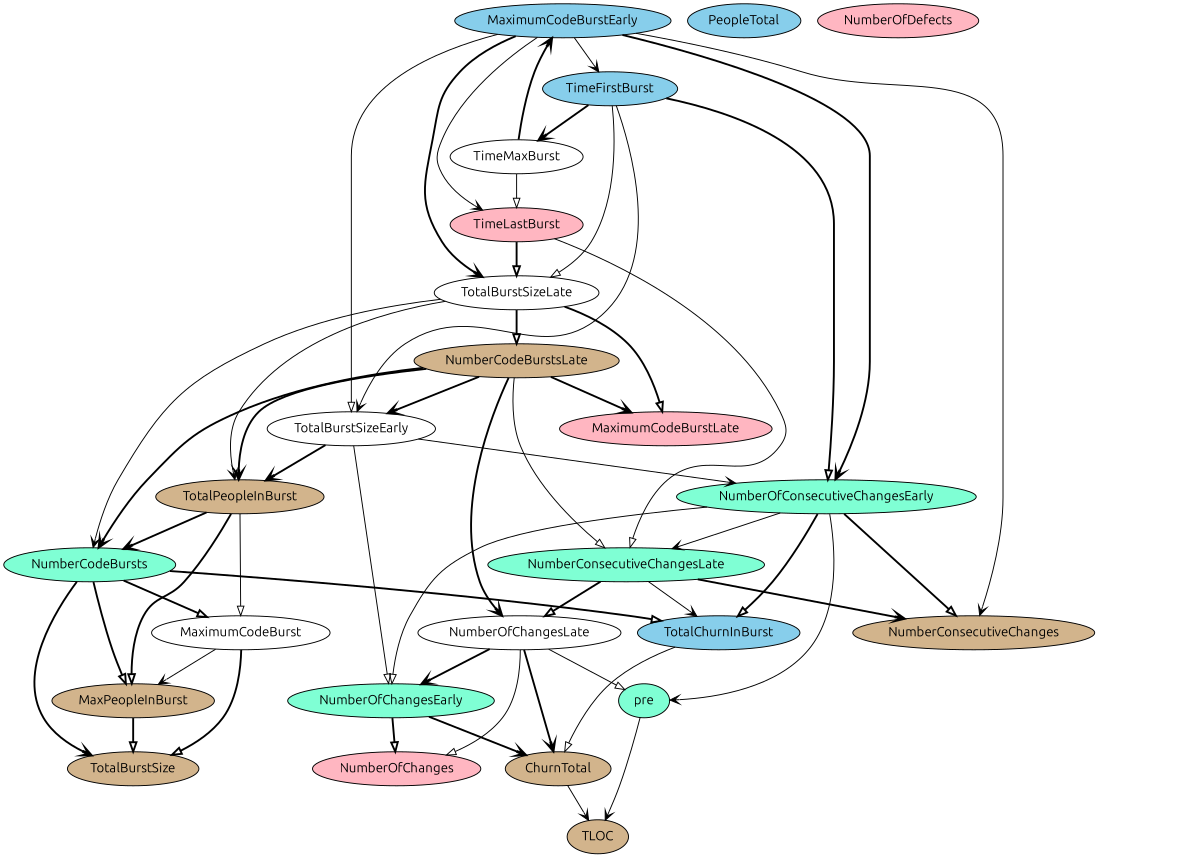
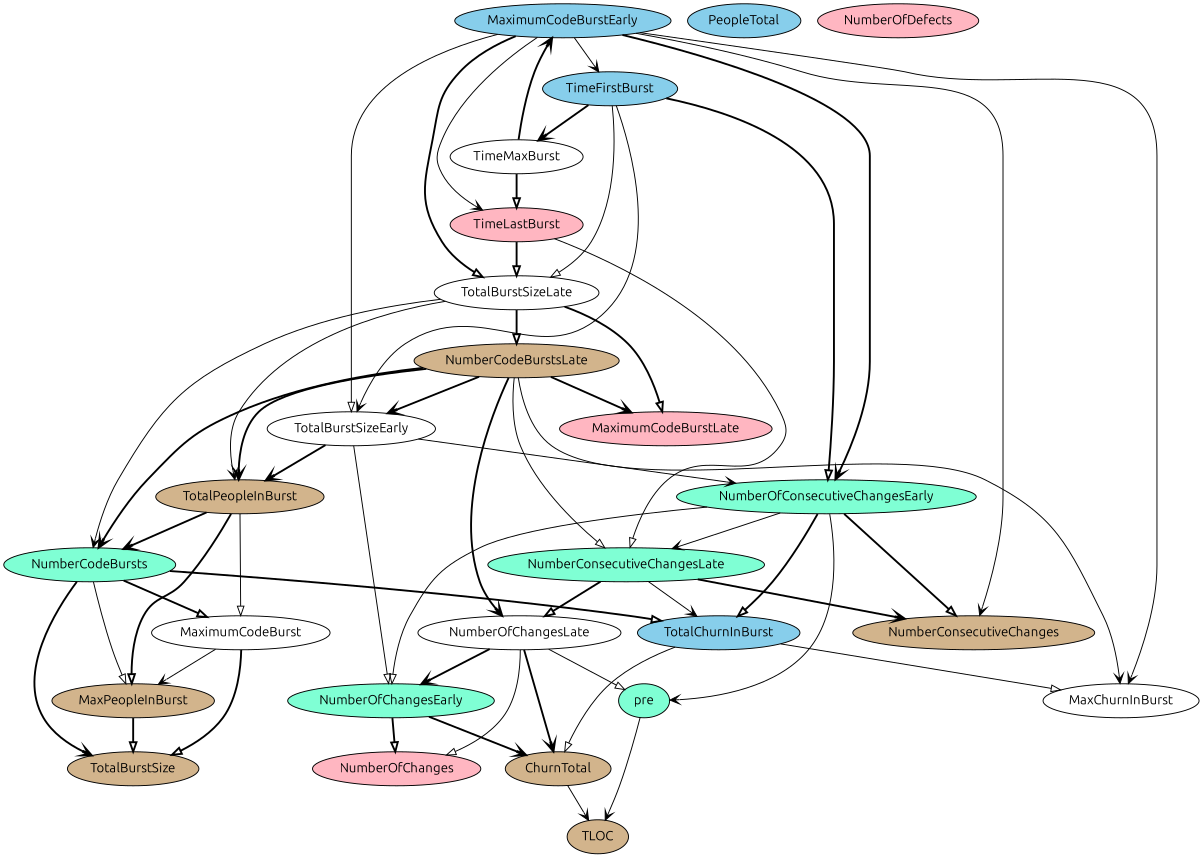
(432, 144) -> (432, 144)
(517, 186) -> (517, 186)
(106, 629) -> (106, 629)
none -> (1121, 701)
